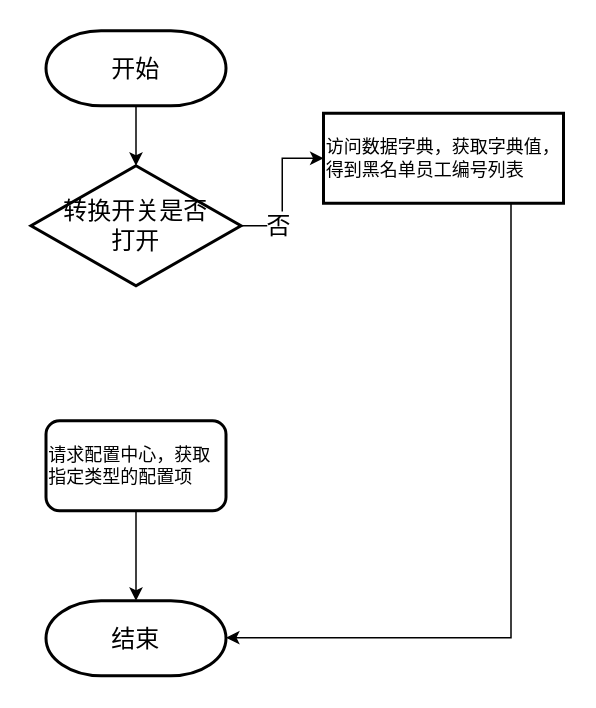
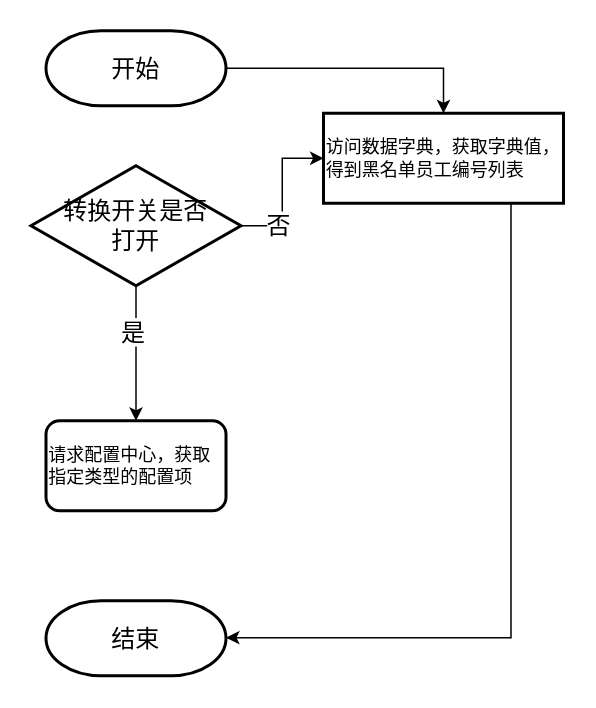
(136, 131) -> (352, 68)
none -> (136, 348)
(136, 551) -> none
